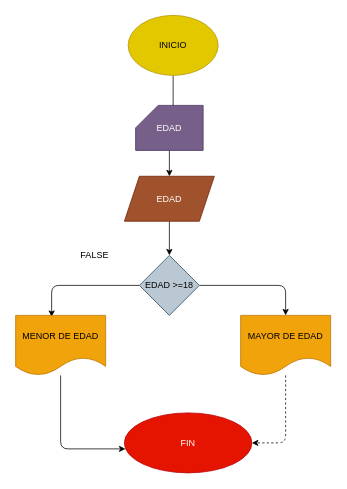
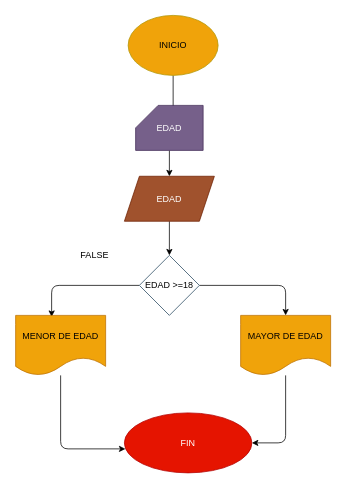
(173, 45) -> (173, 45)
(169, 285) -> (169, 285)
(285, 420) -> (285, 420)
